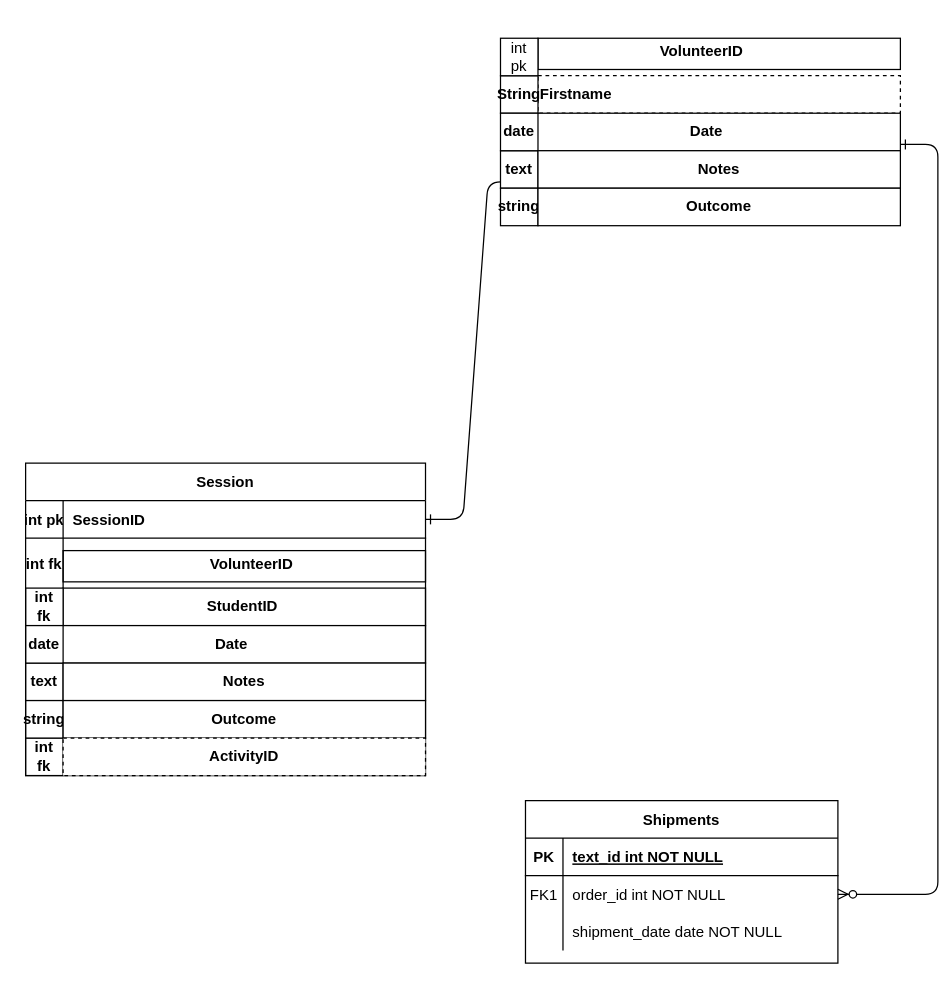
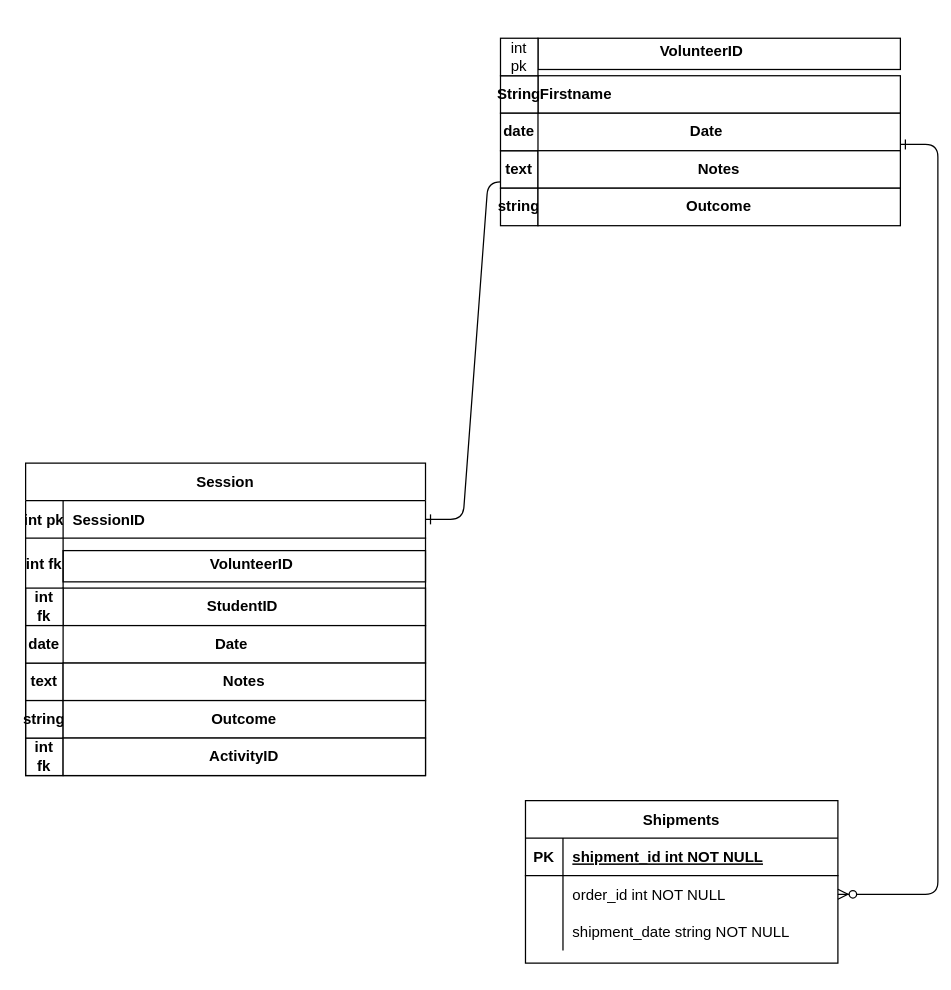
(719, 94) -> (719, 94)
(244, 757) -> (244, 757)
(649, 858) -> (664, 858)
(544, 894) -> none
(678, 933) -> (685, 933)
